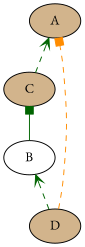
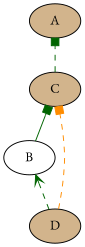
(40, 60) -> (55, 60)
(66, 128) -> (64, 162)
